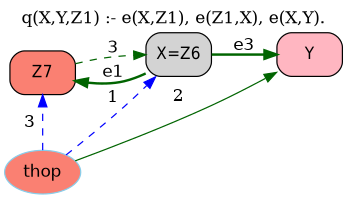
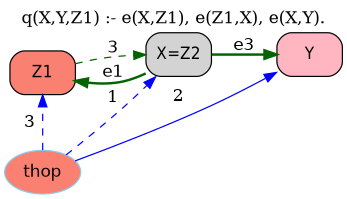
(179, 55) -> (179, 55)
(43, 73) -> (43, 73)
(172, 123) -> (172, 123)
